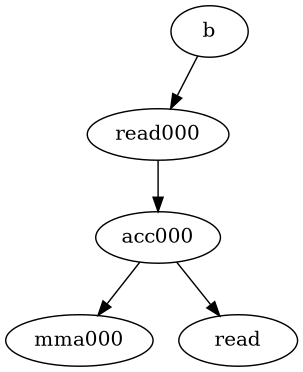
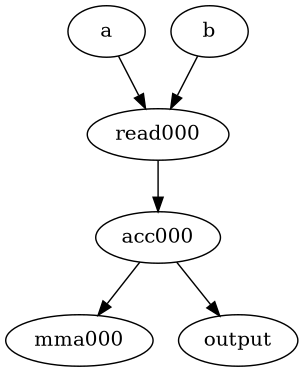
none -> (107, 31)
(238, 340) -> (238, 340)
